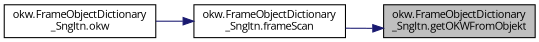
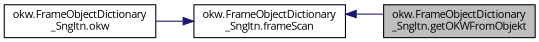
(359, 28) -> (370, 14)
